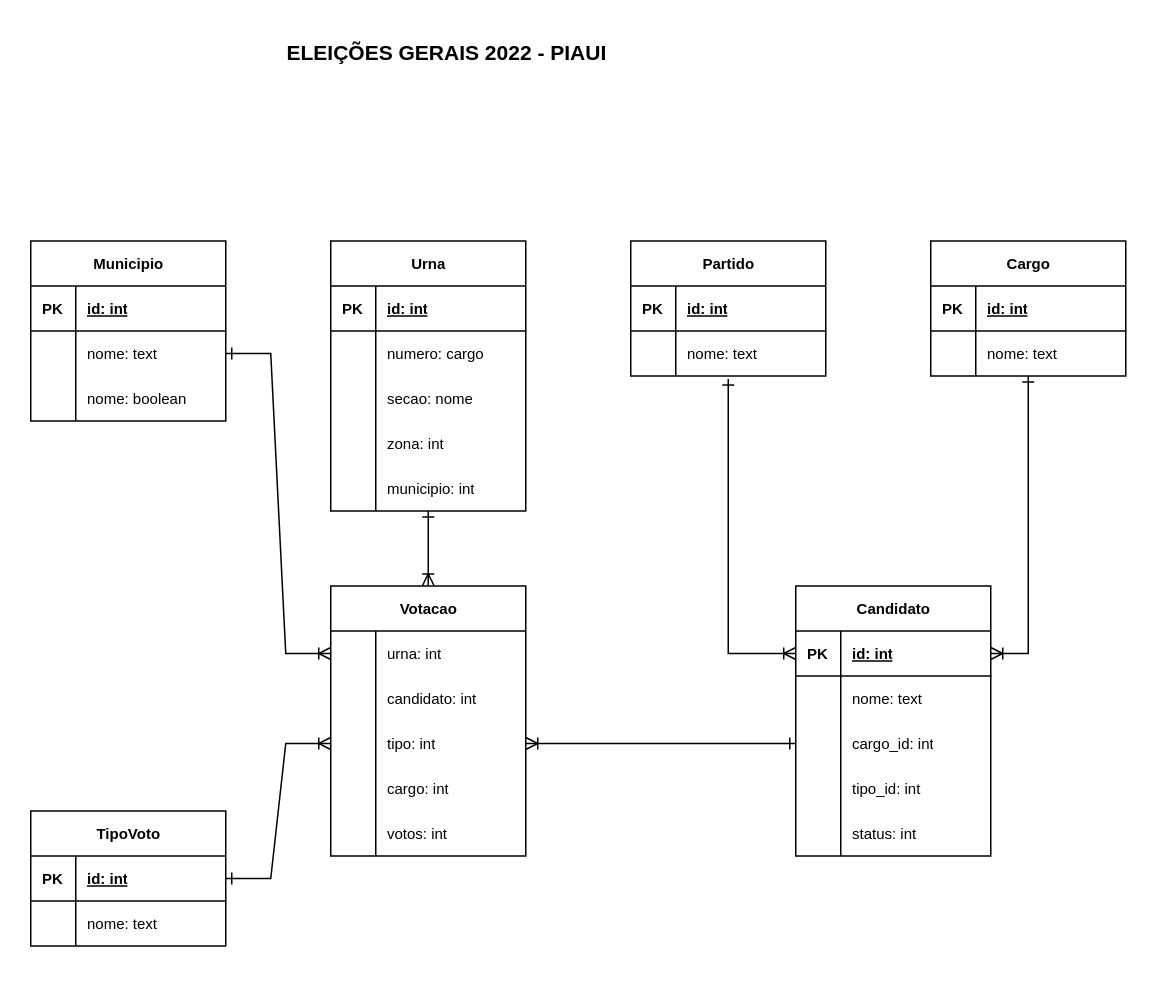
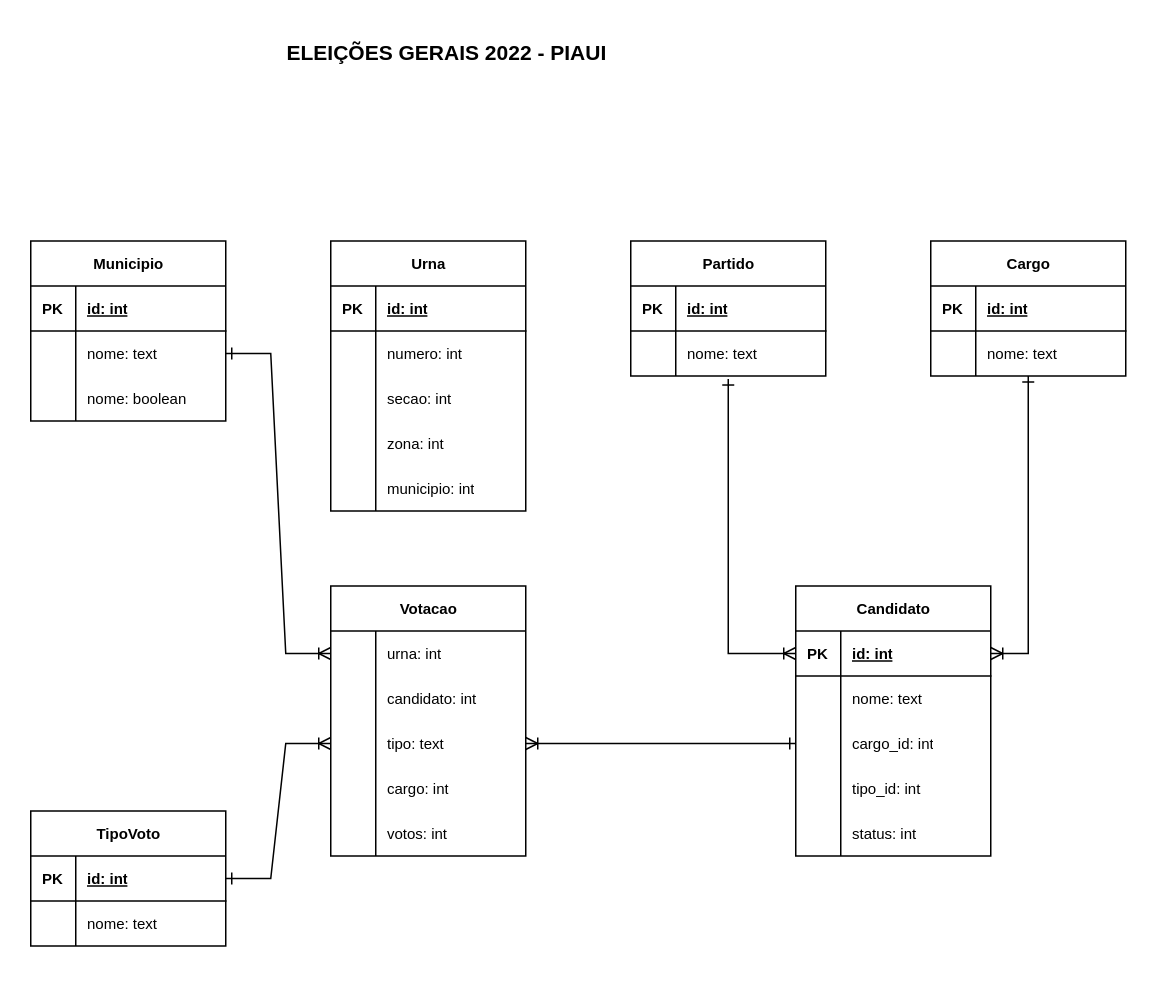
(438, 353) -> (428, 353)
(430, 398) -> (424, 398)
(428, 549) -> none
(418, 743) -> (424, 743)
